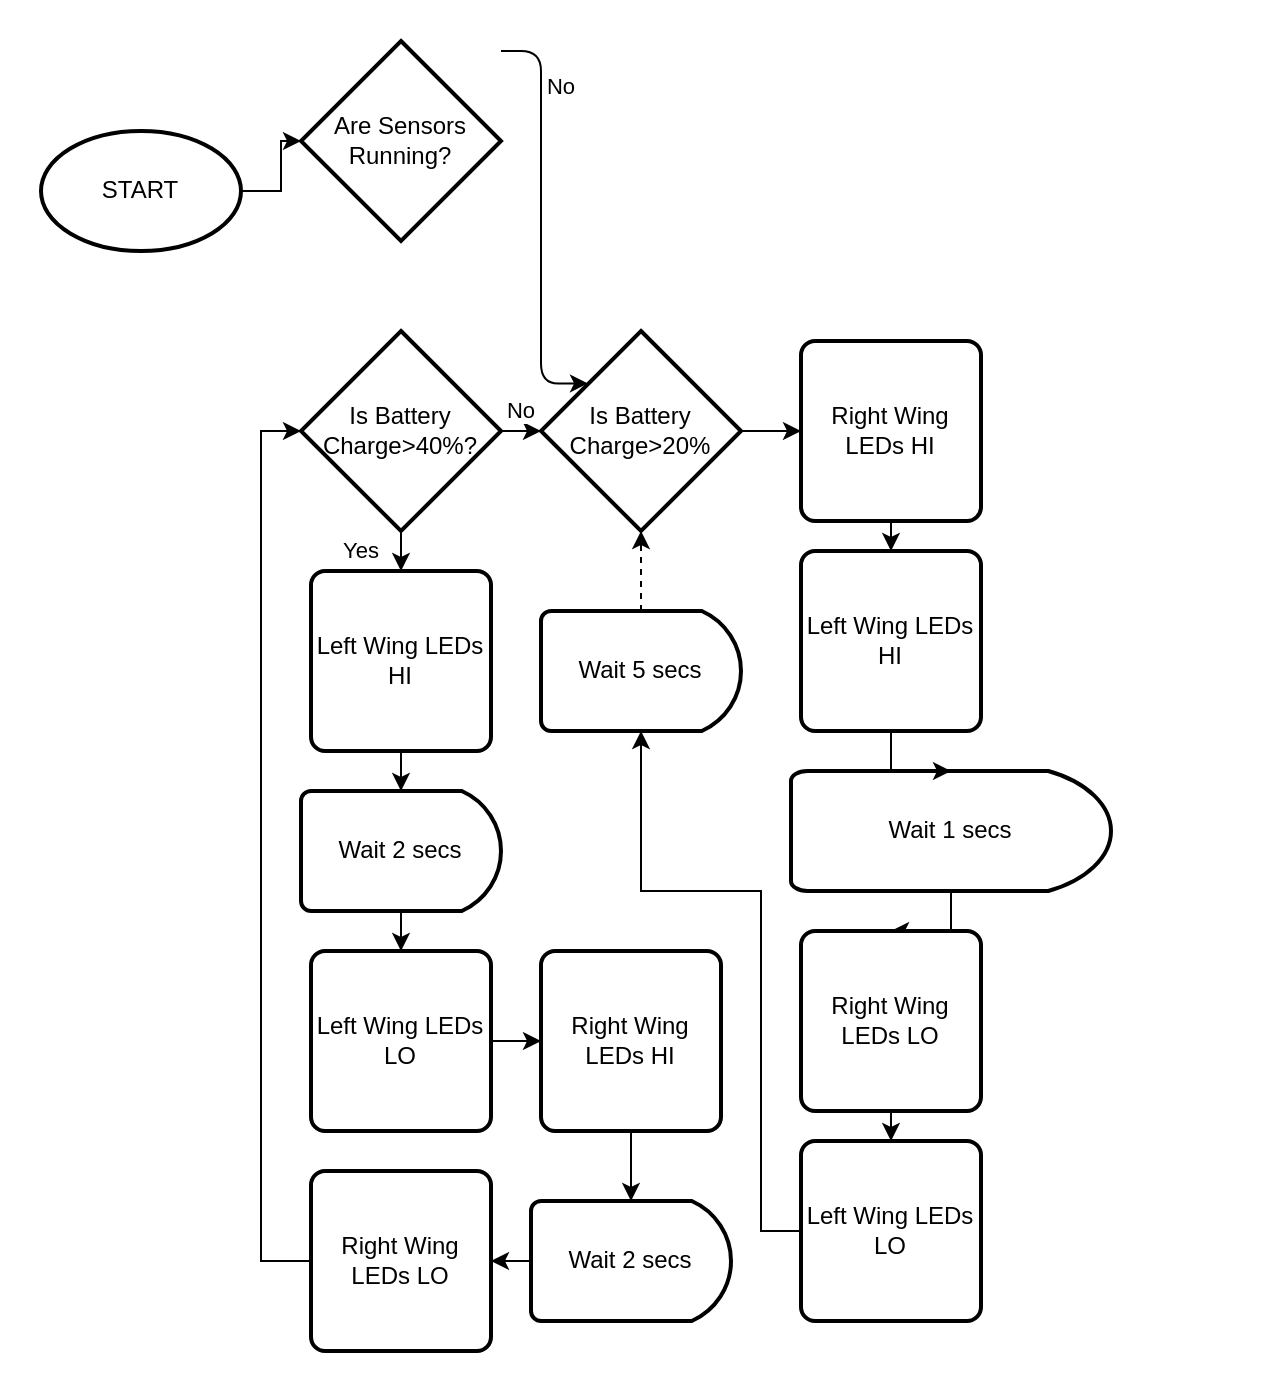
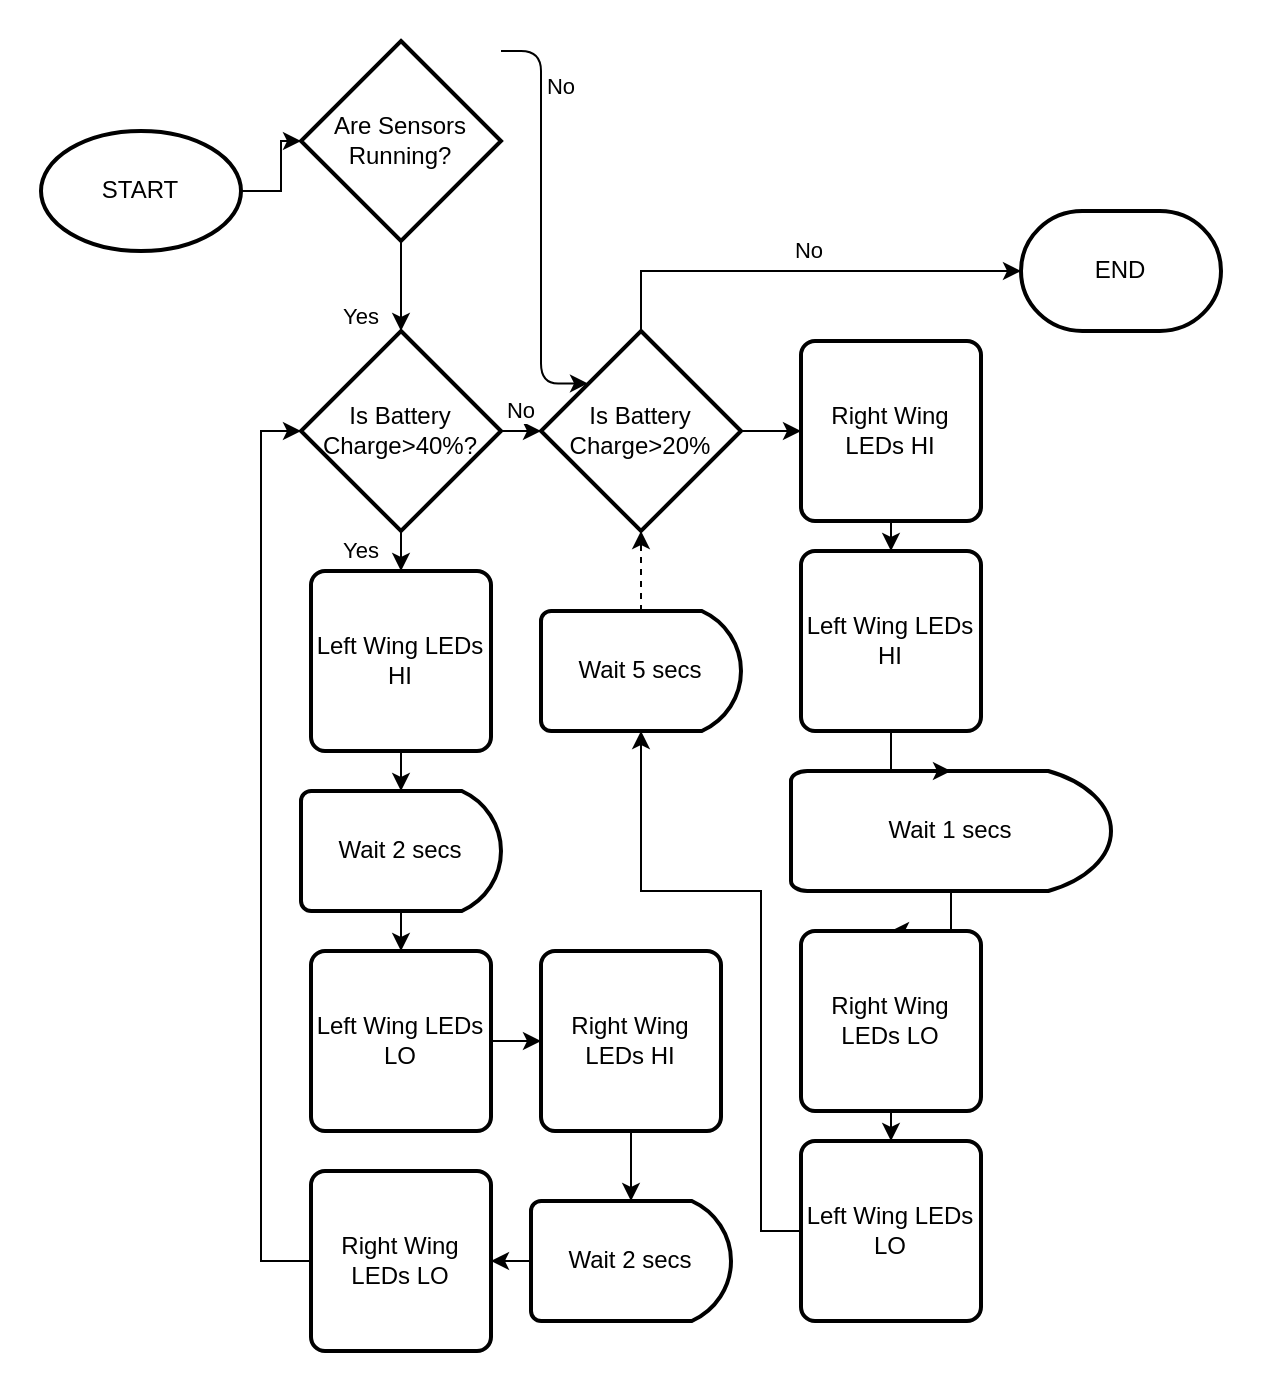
none -> (795, 271)
none -> (1121, 271)
none -> (401, 279)
